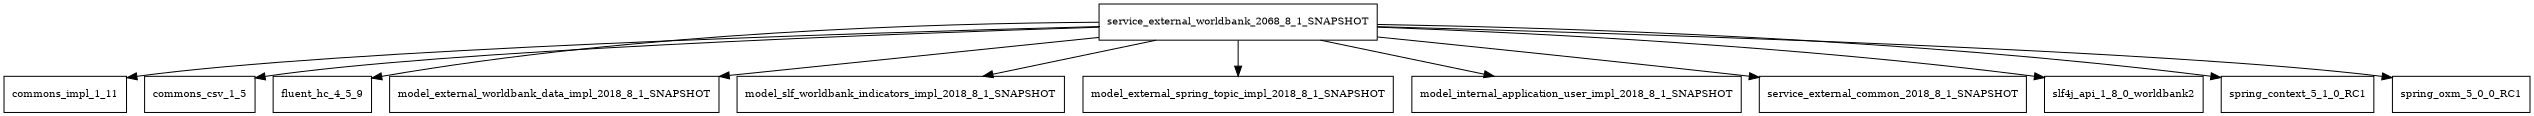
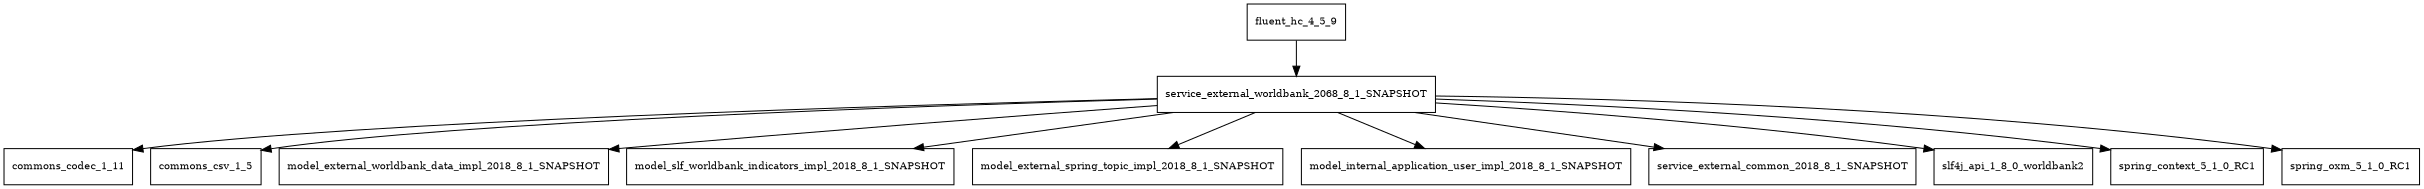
(739, 36) -> (1296, 53)
(65, 94) -> (68, 167)
(2461, 94) -> (2351, 167)
